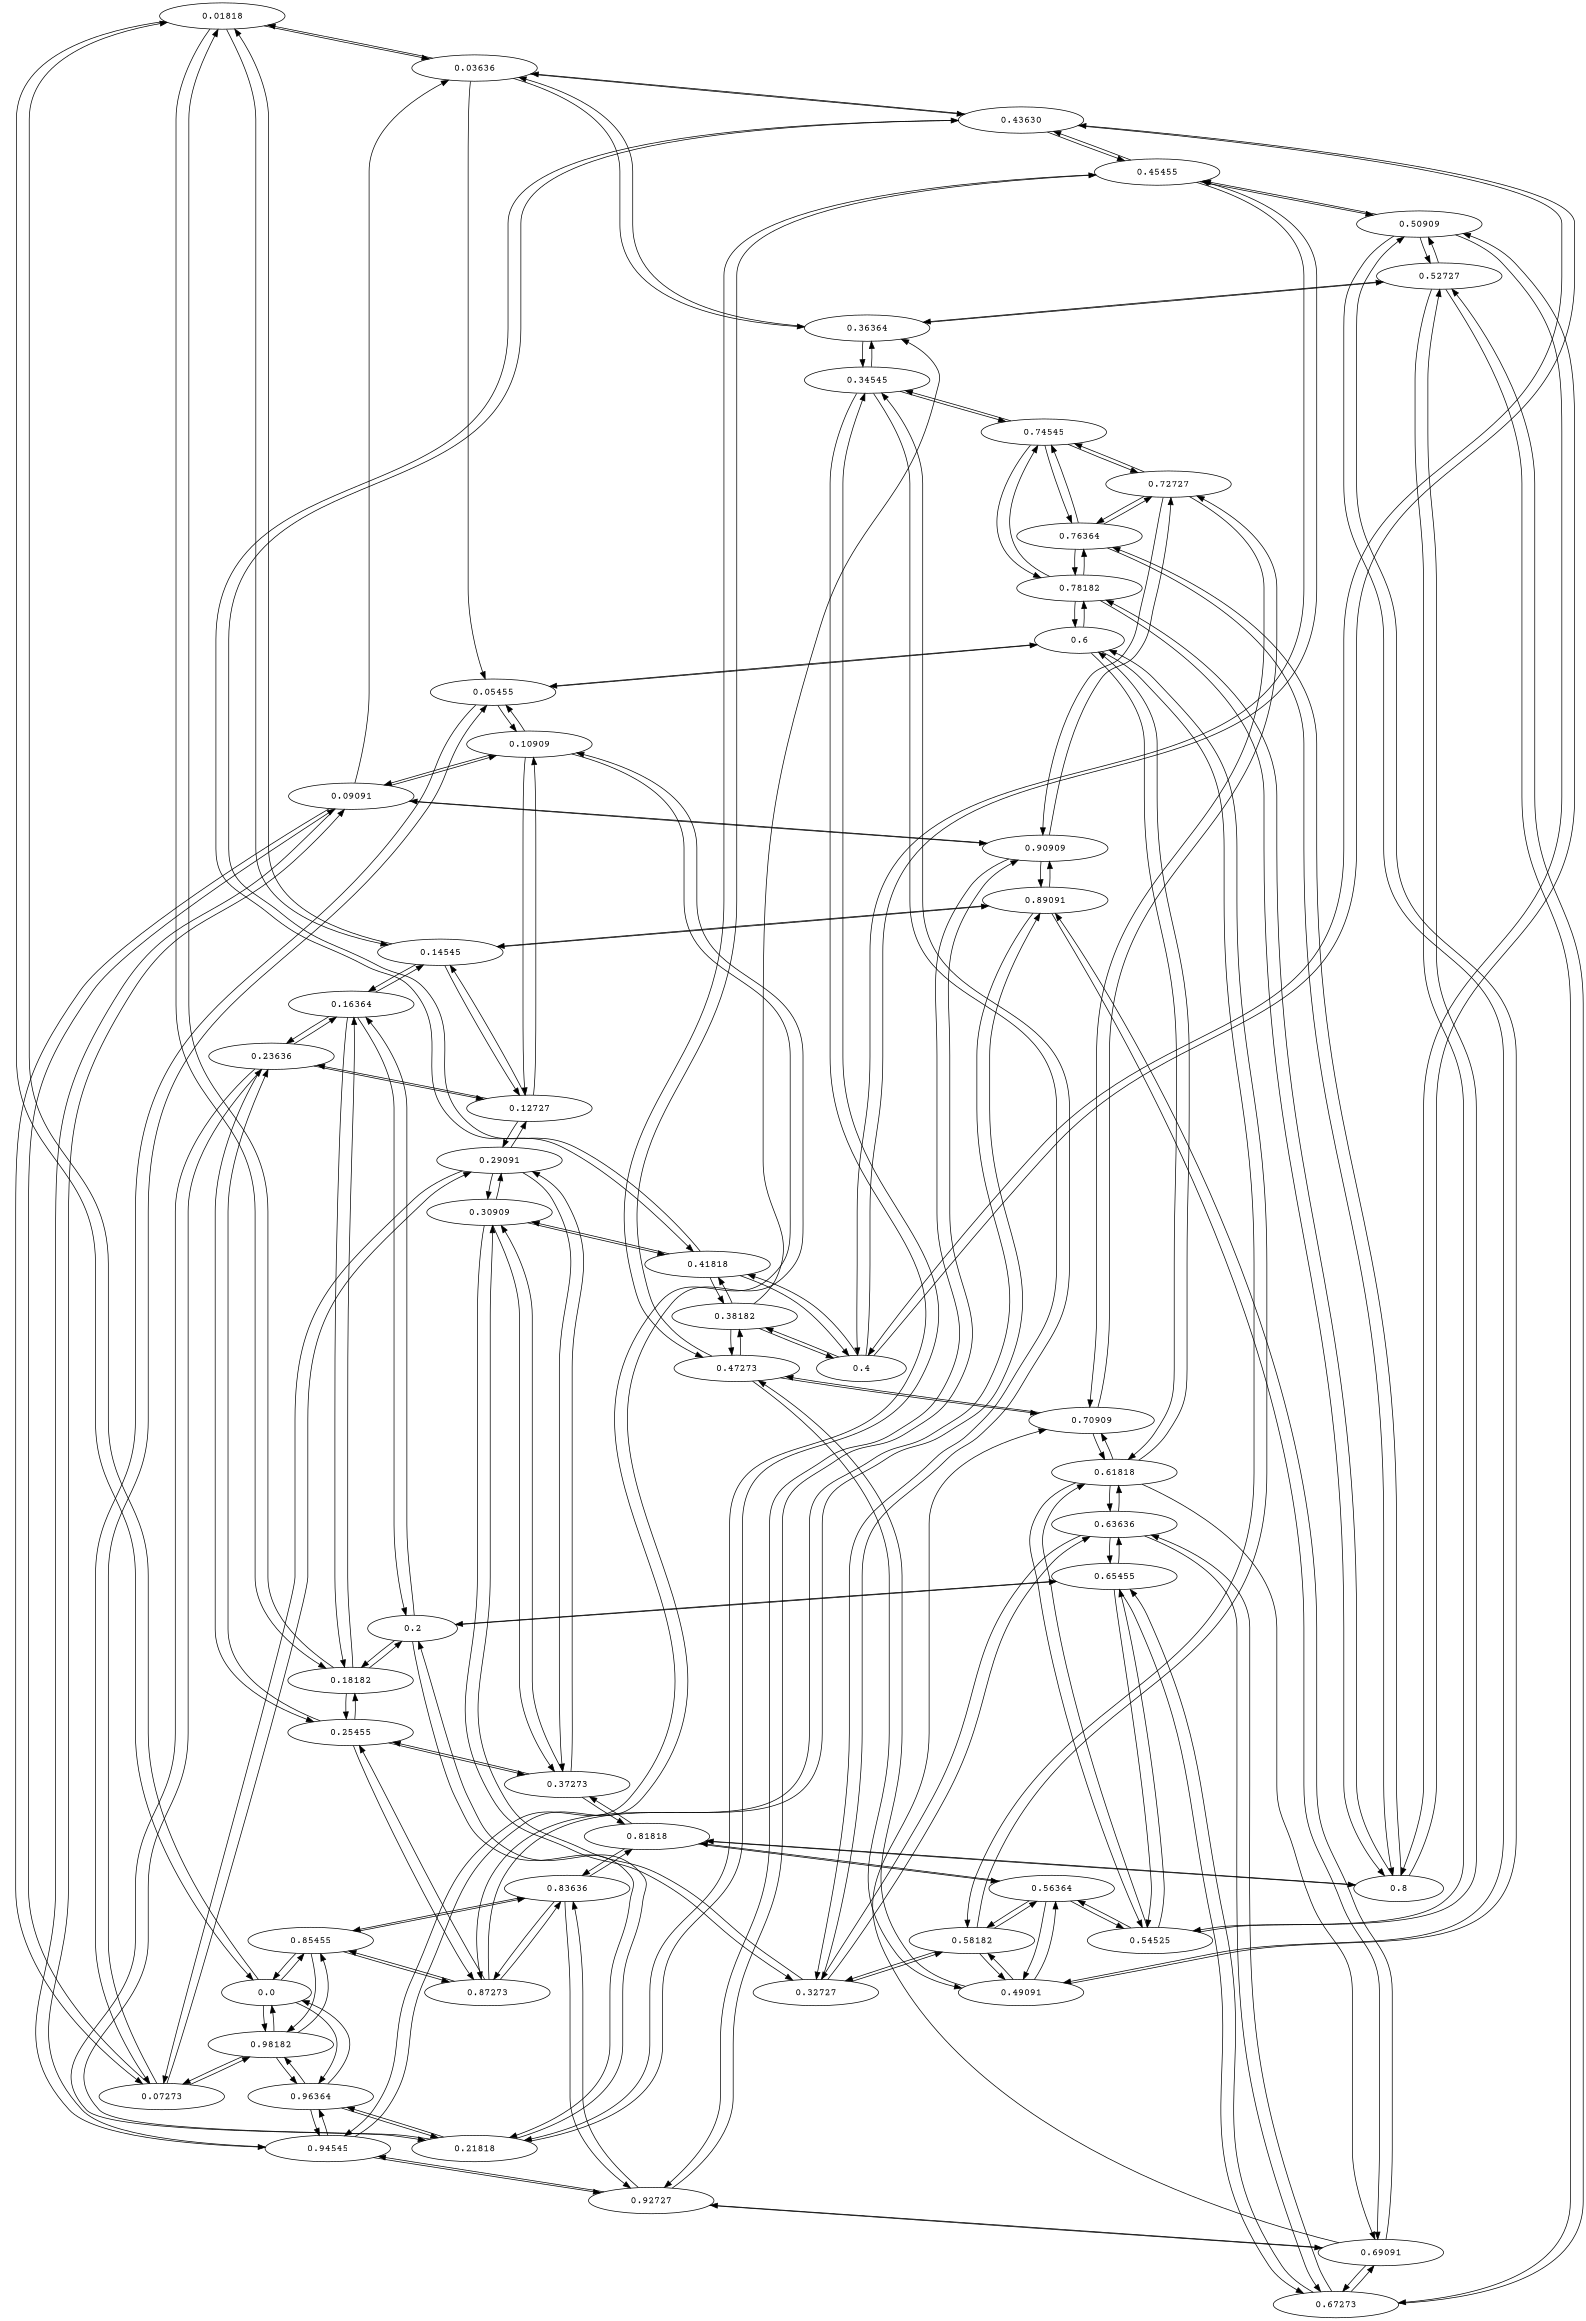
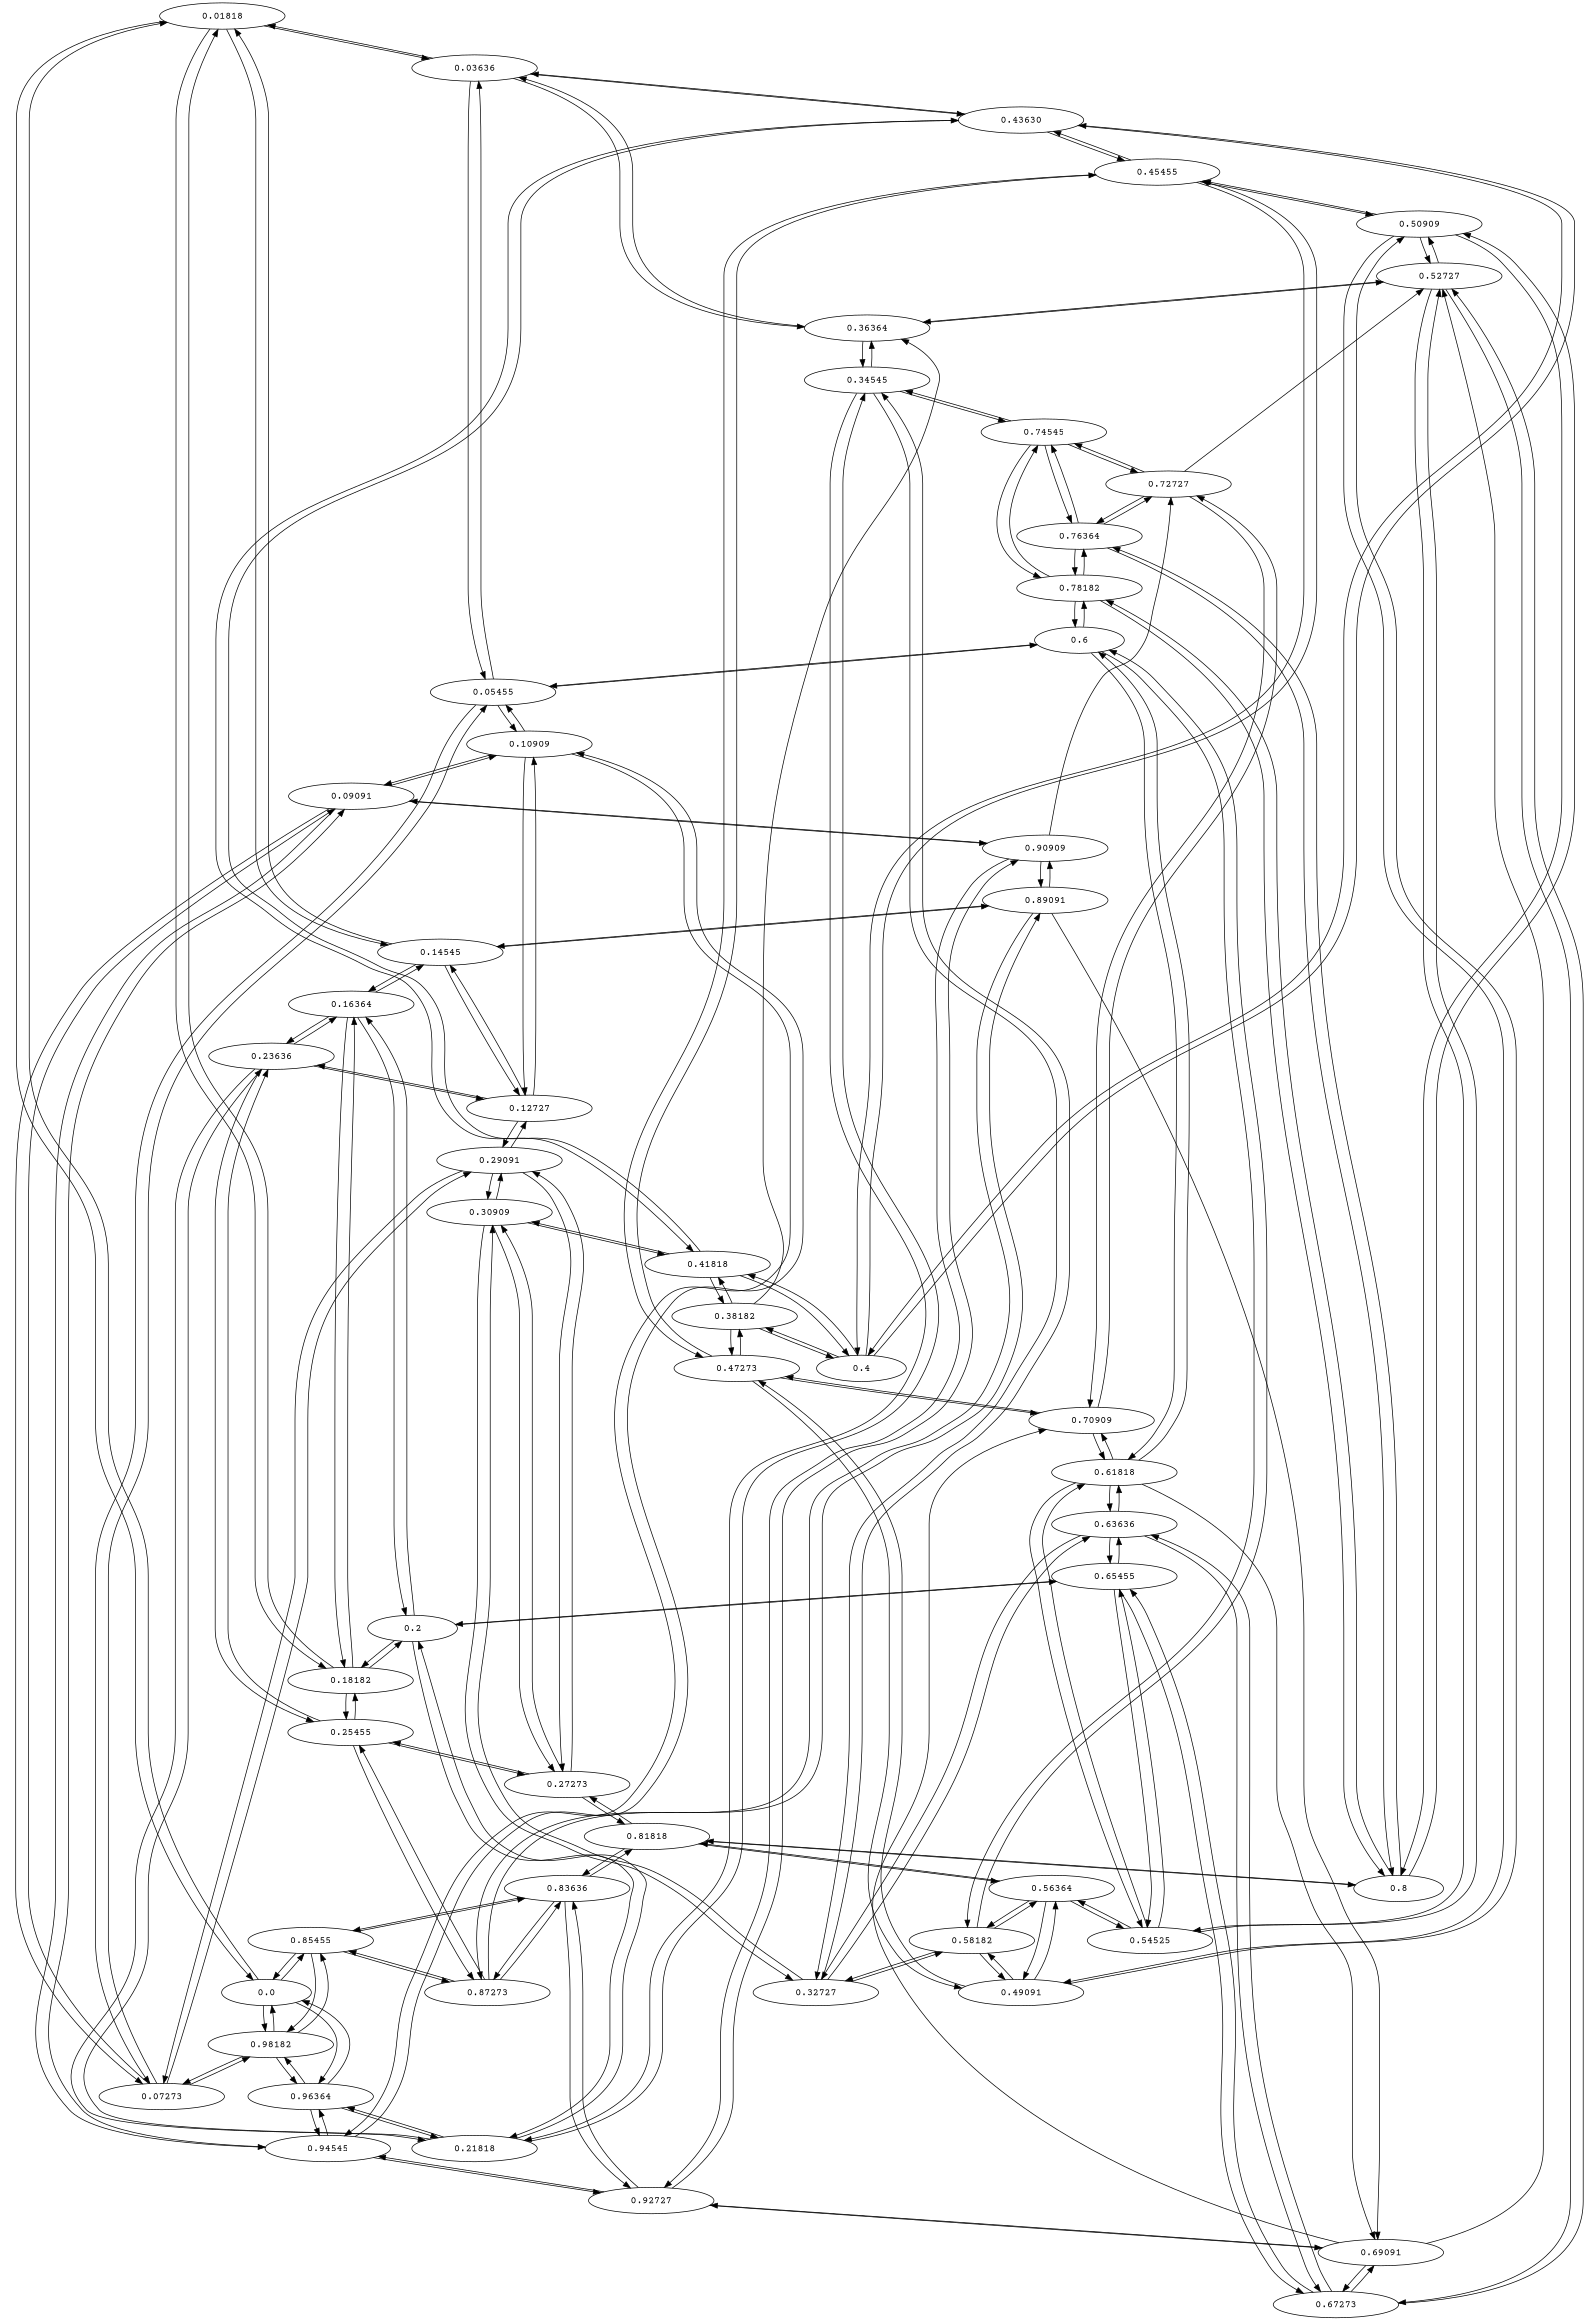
(369, 418) -> (481, 384)
(1100, 669) -> (1295, 387)
(1312, 1561) -> (1543, 1297)
(567, 1784) -> (567, 1784)
